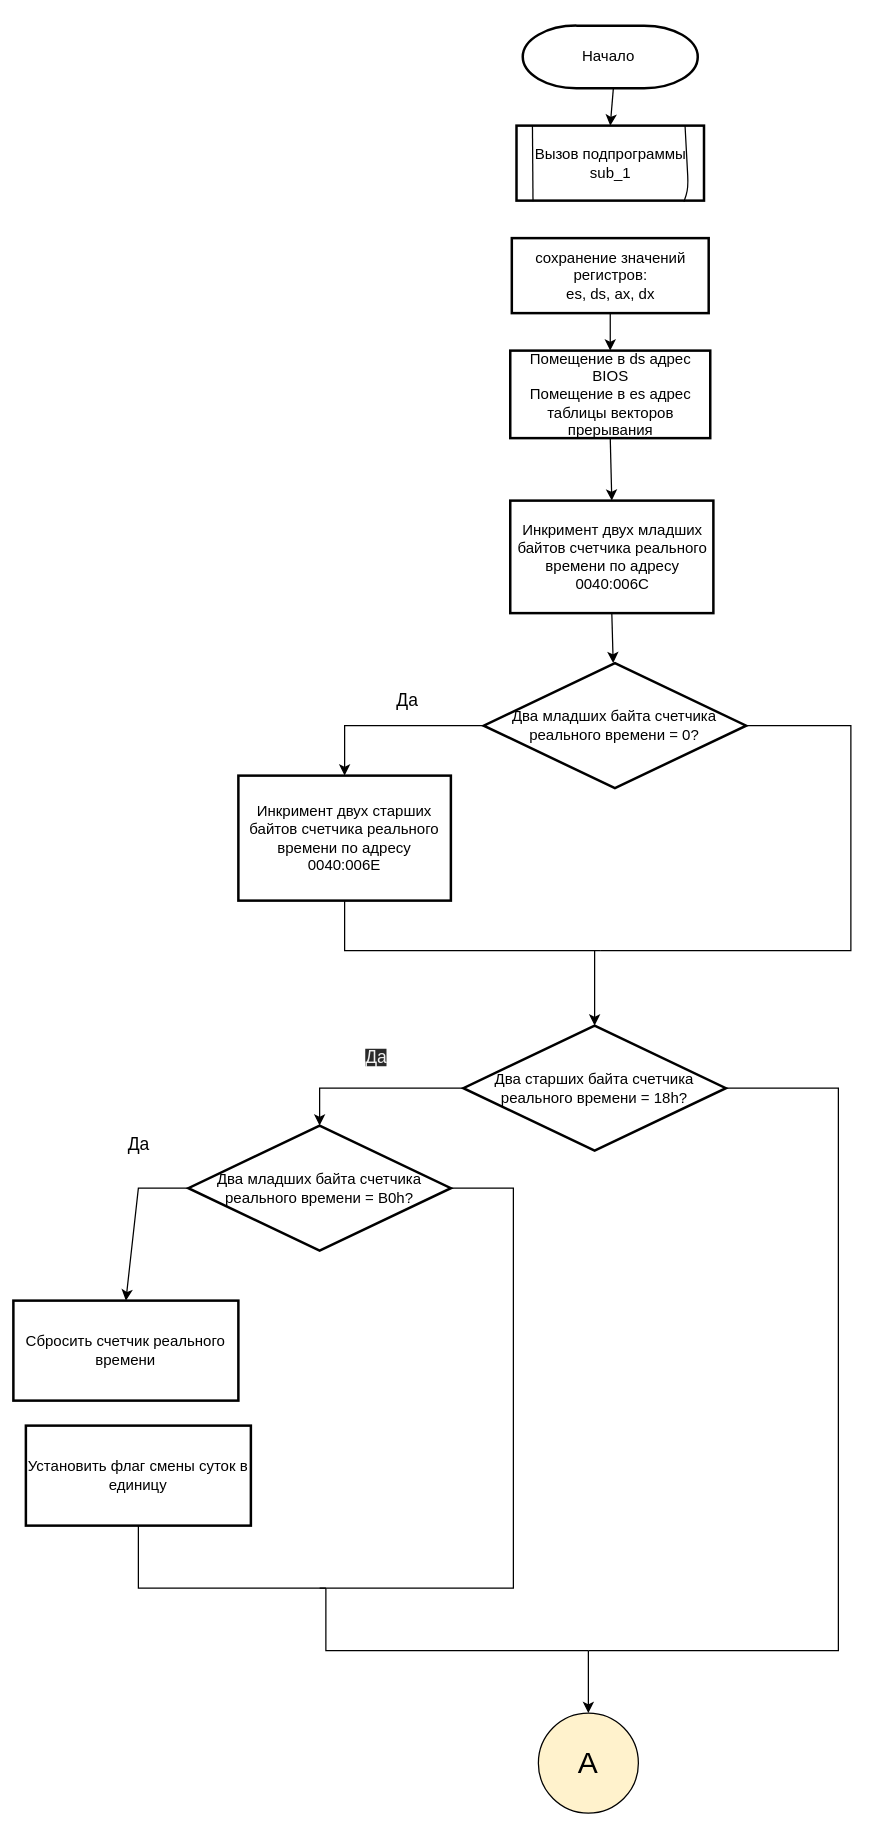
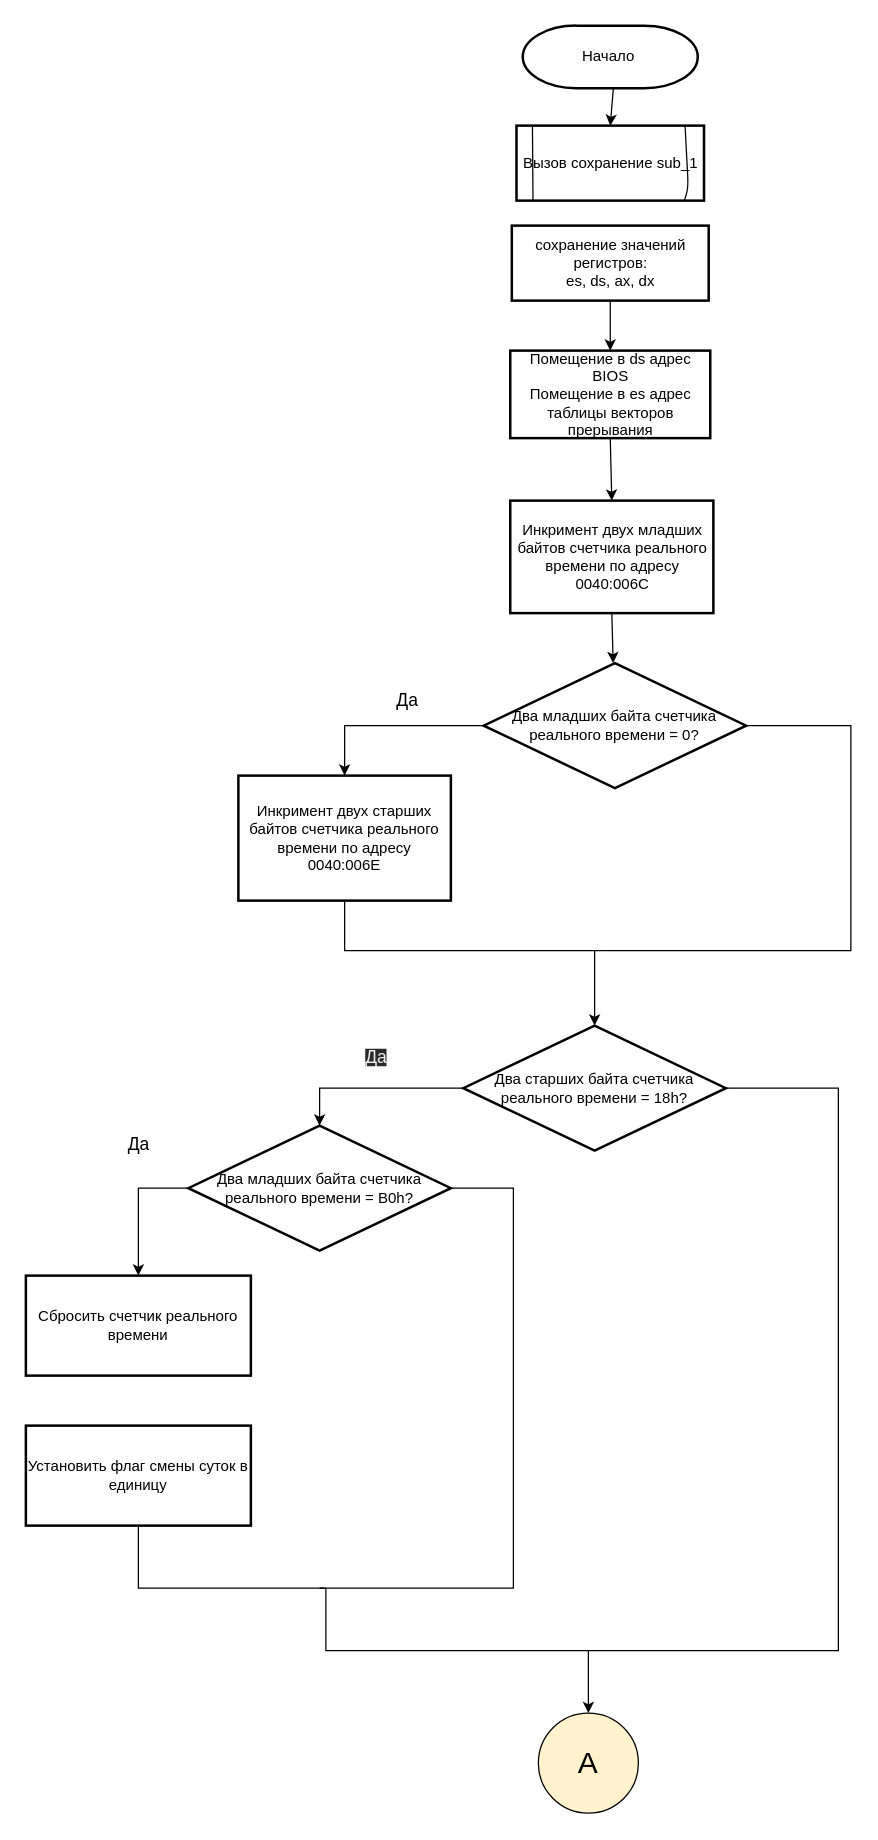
(611, 163) -> (611, 163)
(610, 276) -> (610, 263)
(126, 1351) -> (138, 1326)
